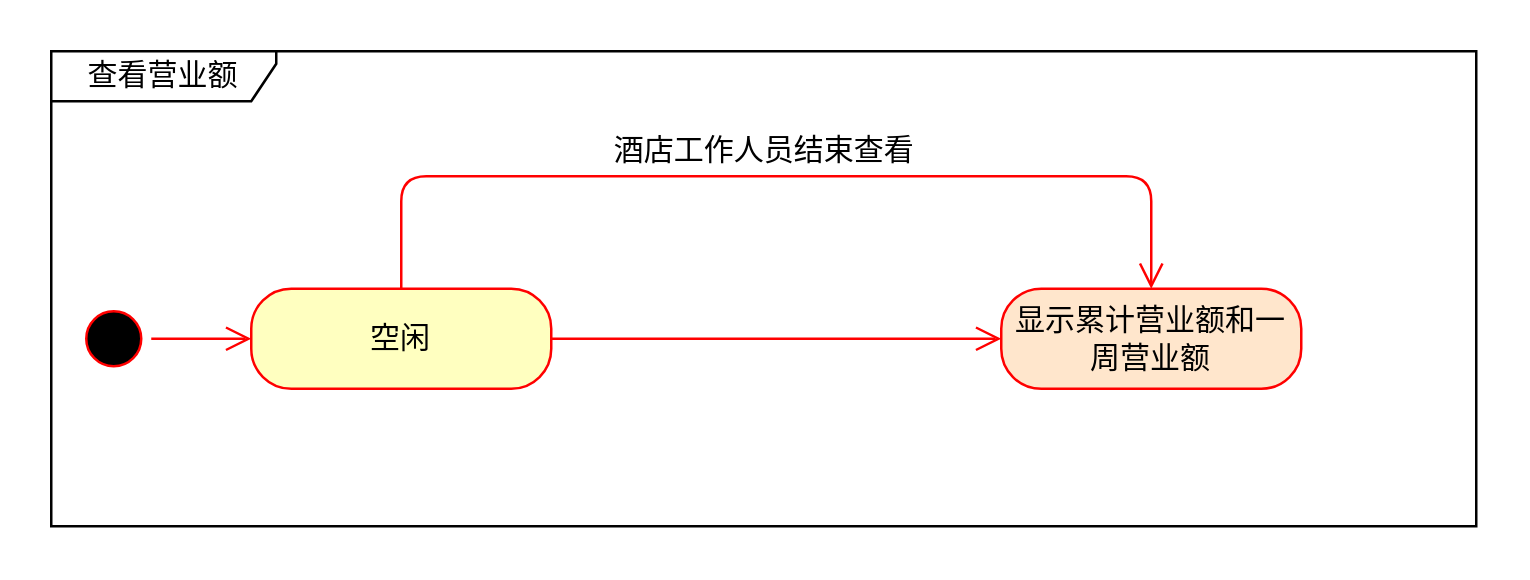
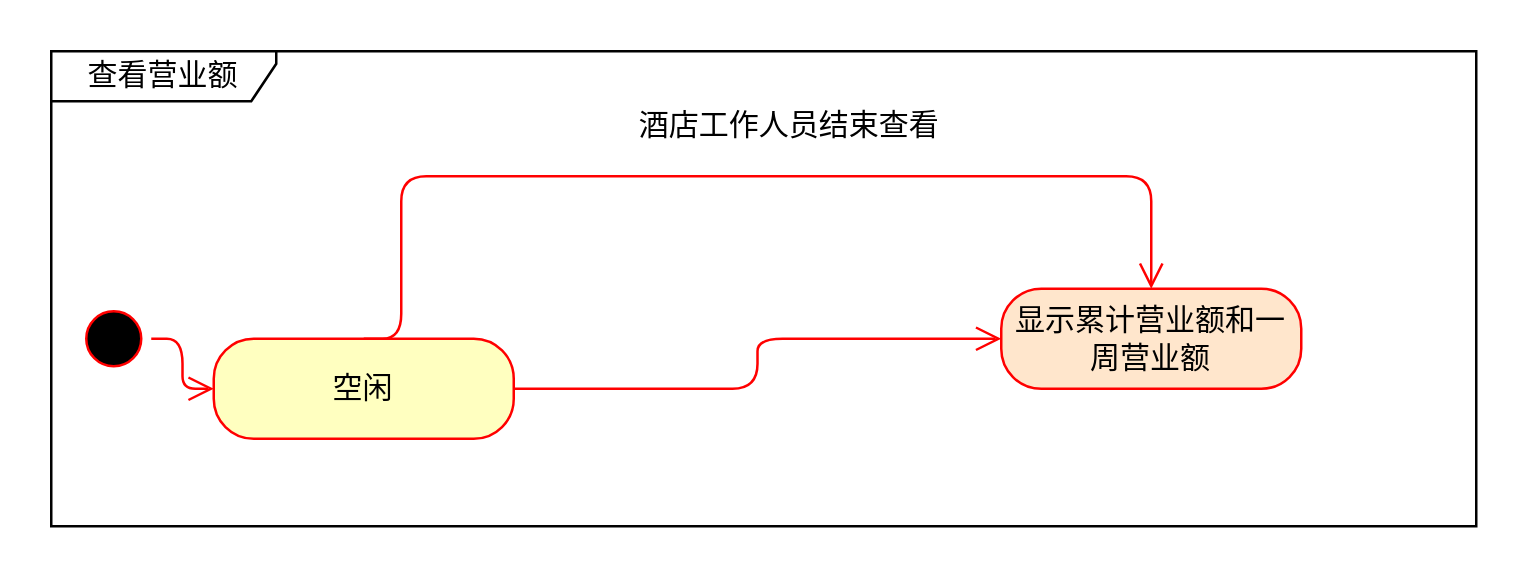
(764, 151) -> (789, 126)
(401, 339) -> (364, 389)
